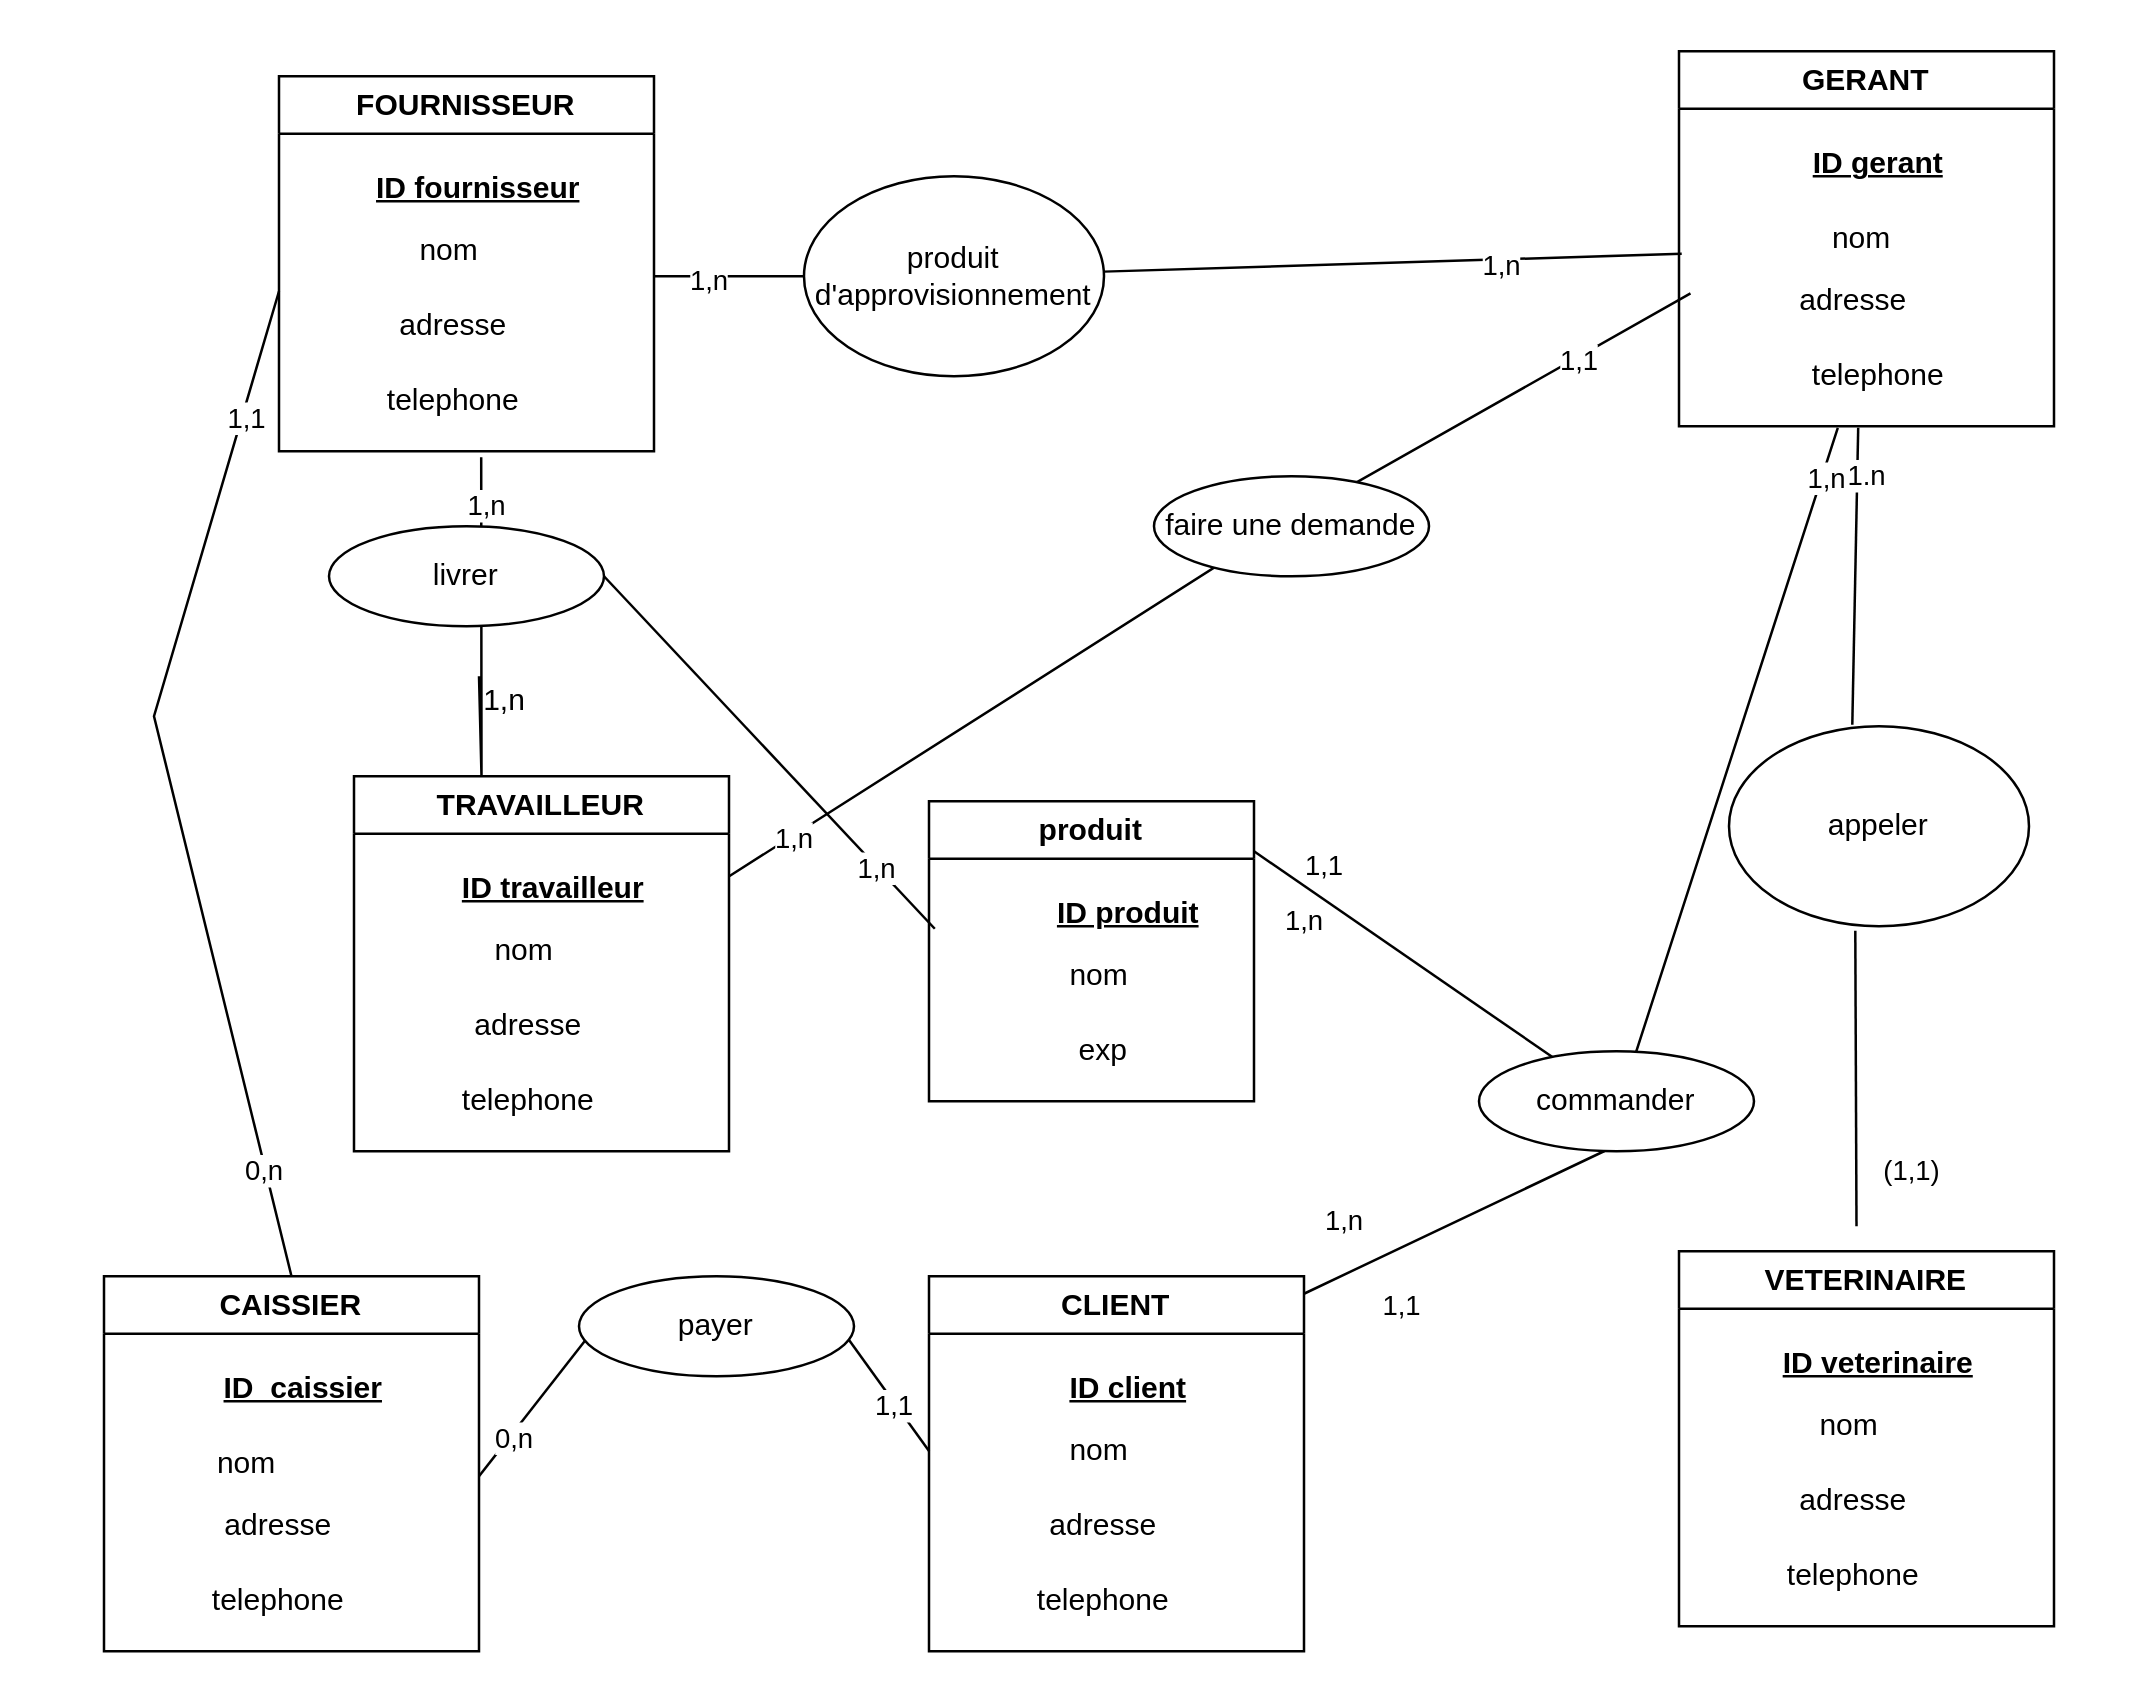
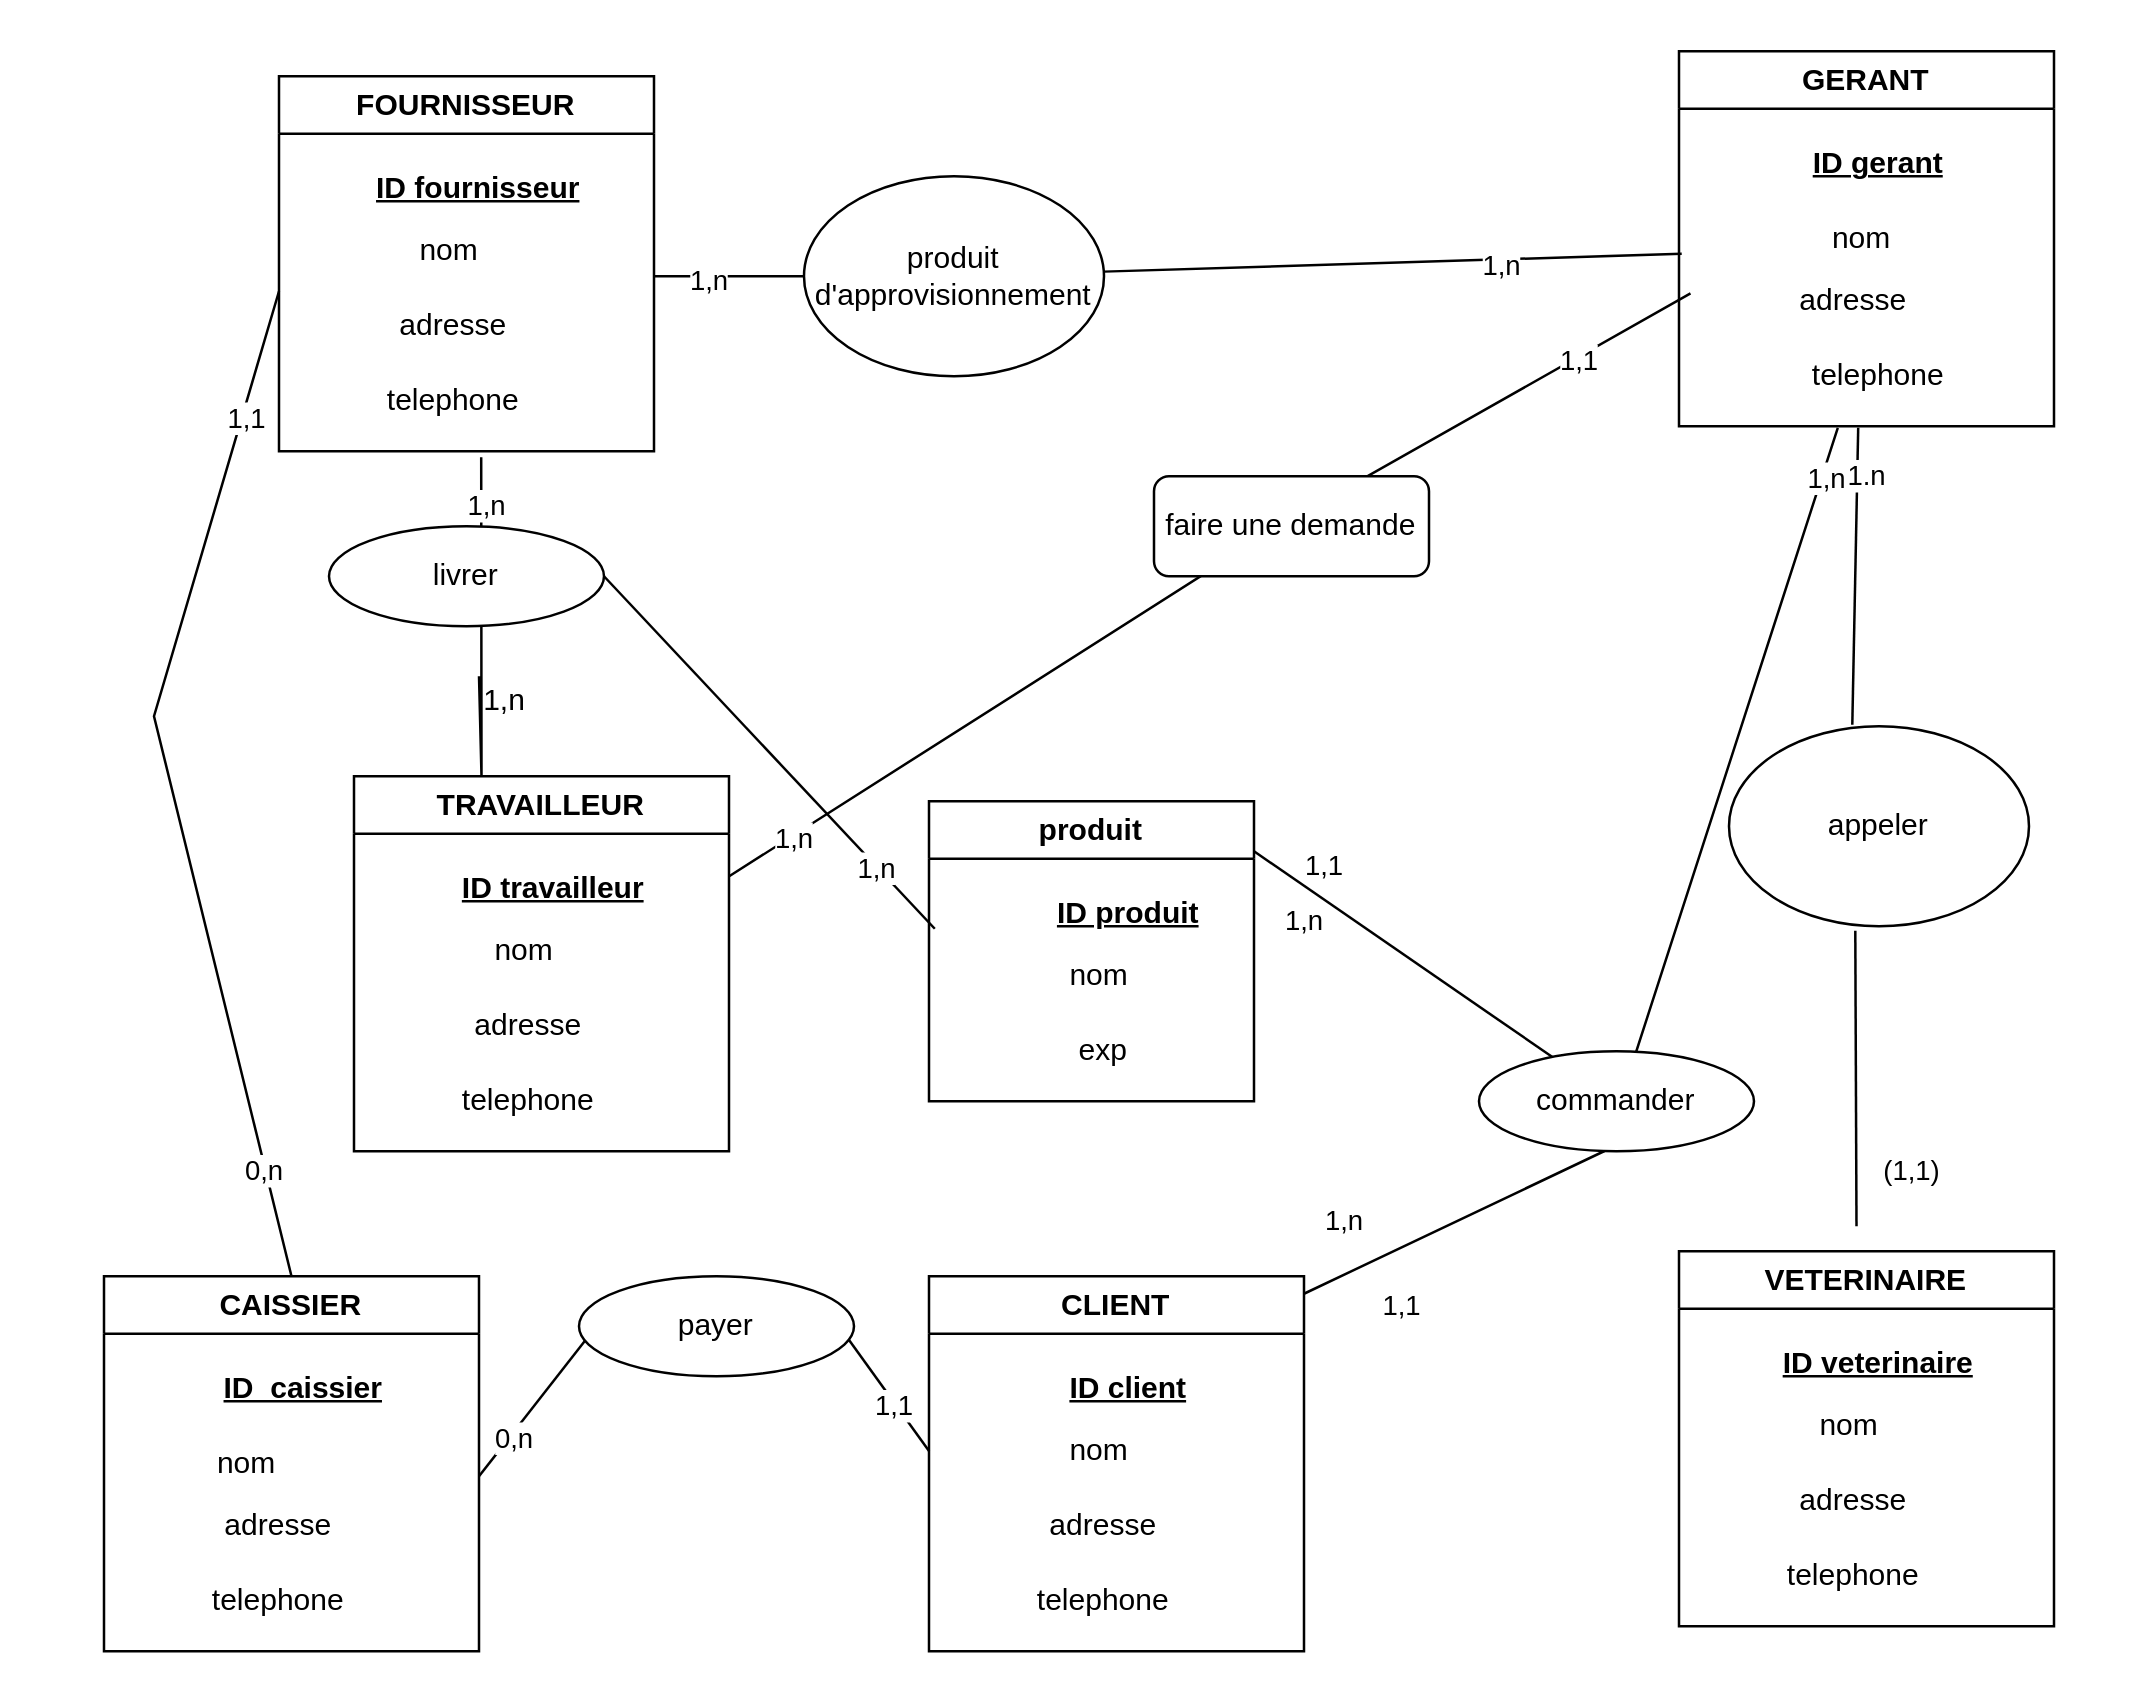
(1291, 526) -> (1291, 526)
